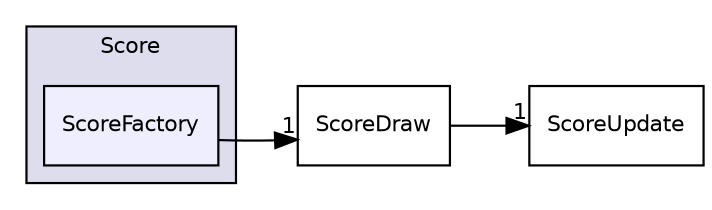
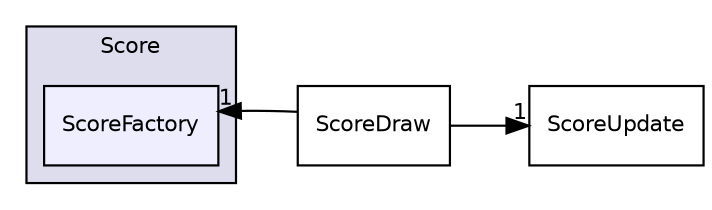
(250, 141) -> (269, 111)
